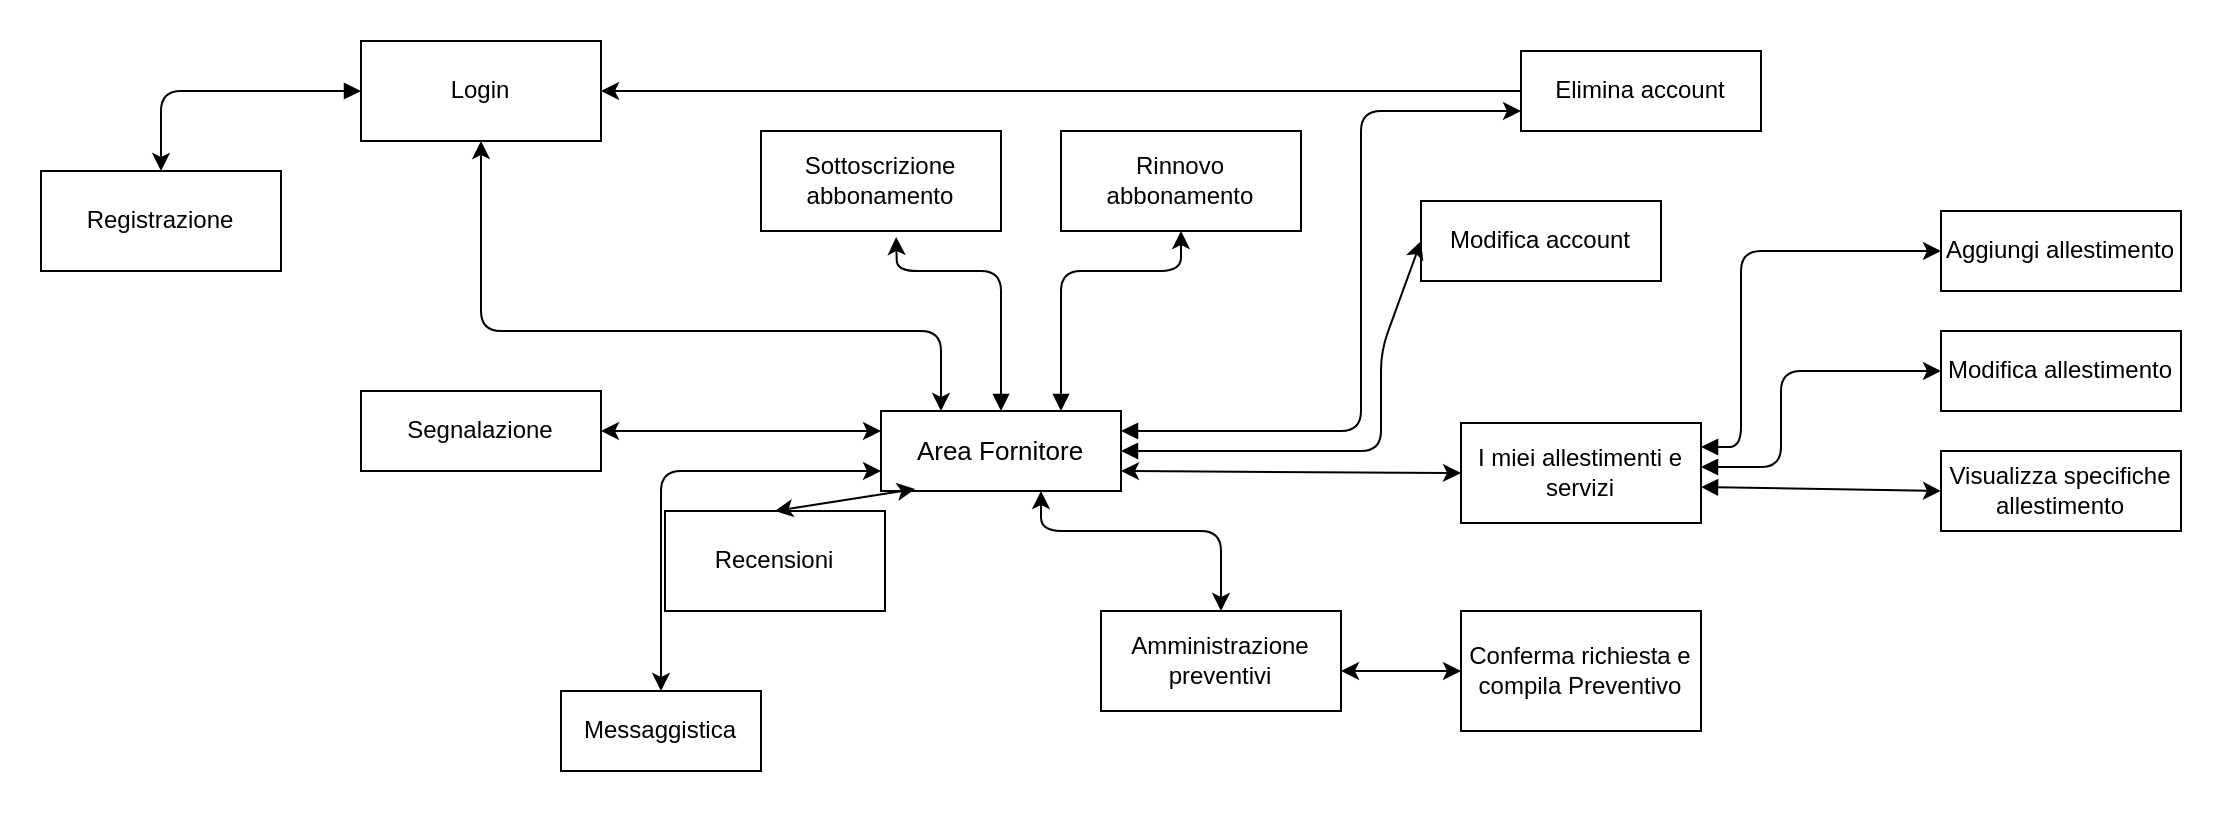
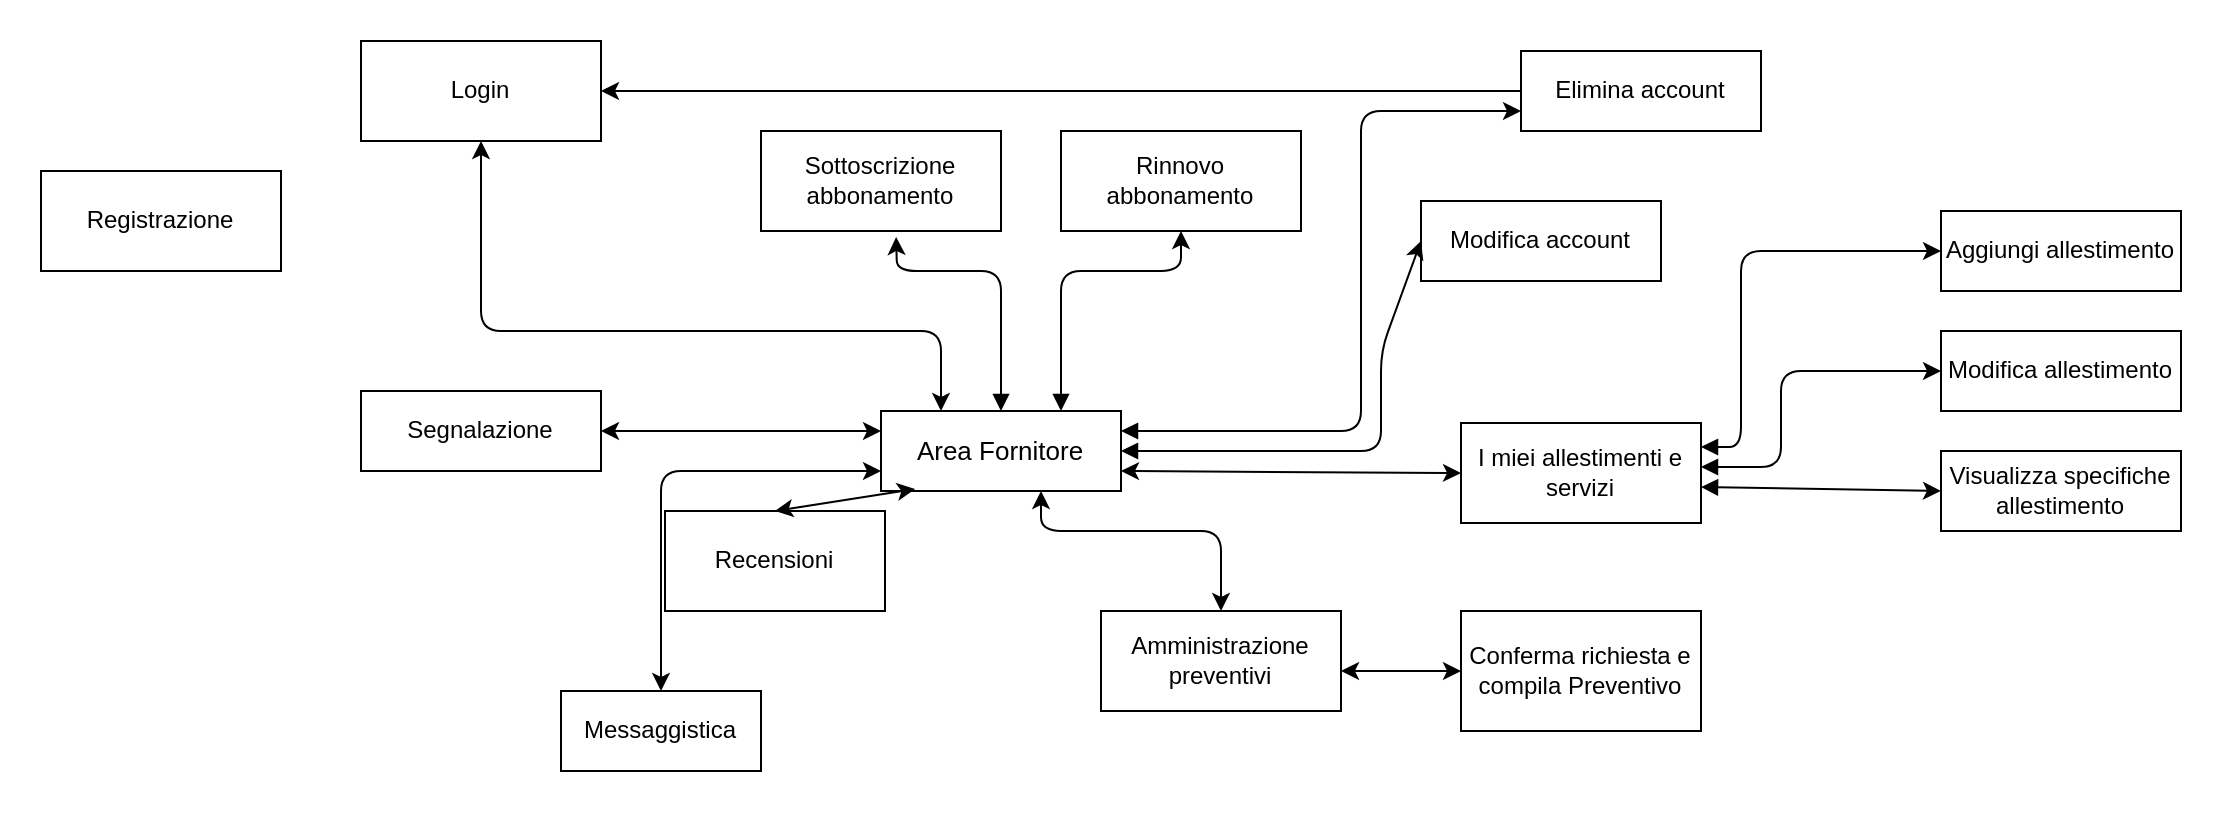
(226, 91) -> none
